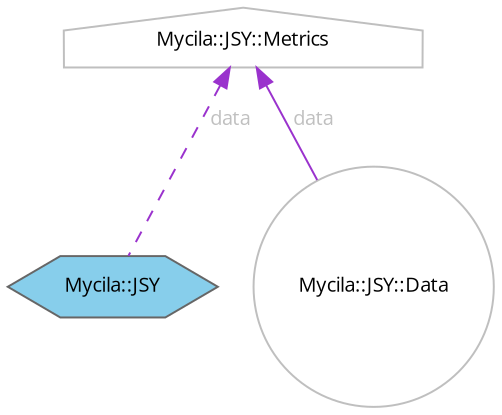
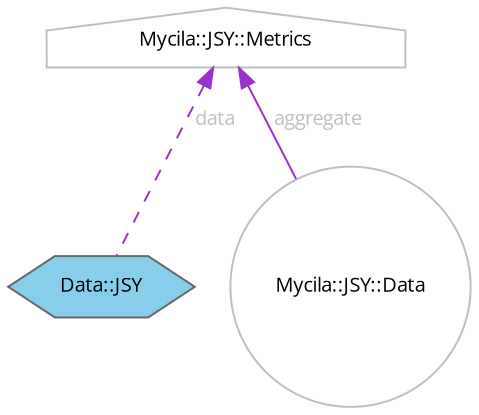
(311, 120) -> (316, 120)
(113, 287) -> (102, 287)
